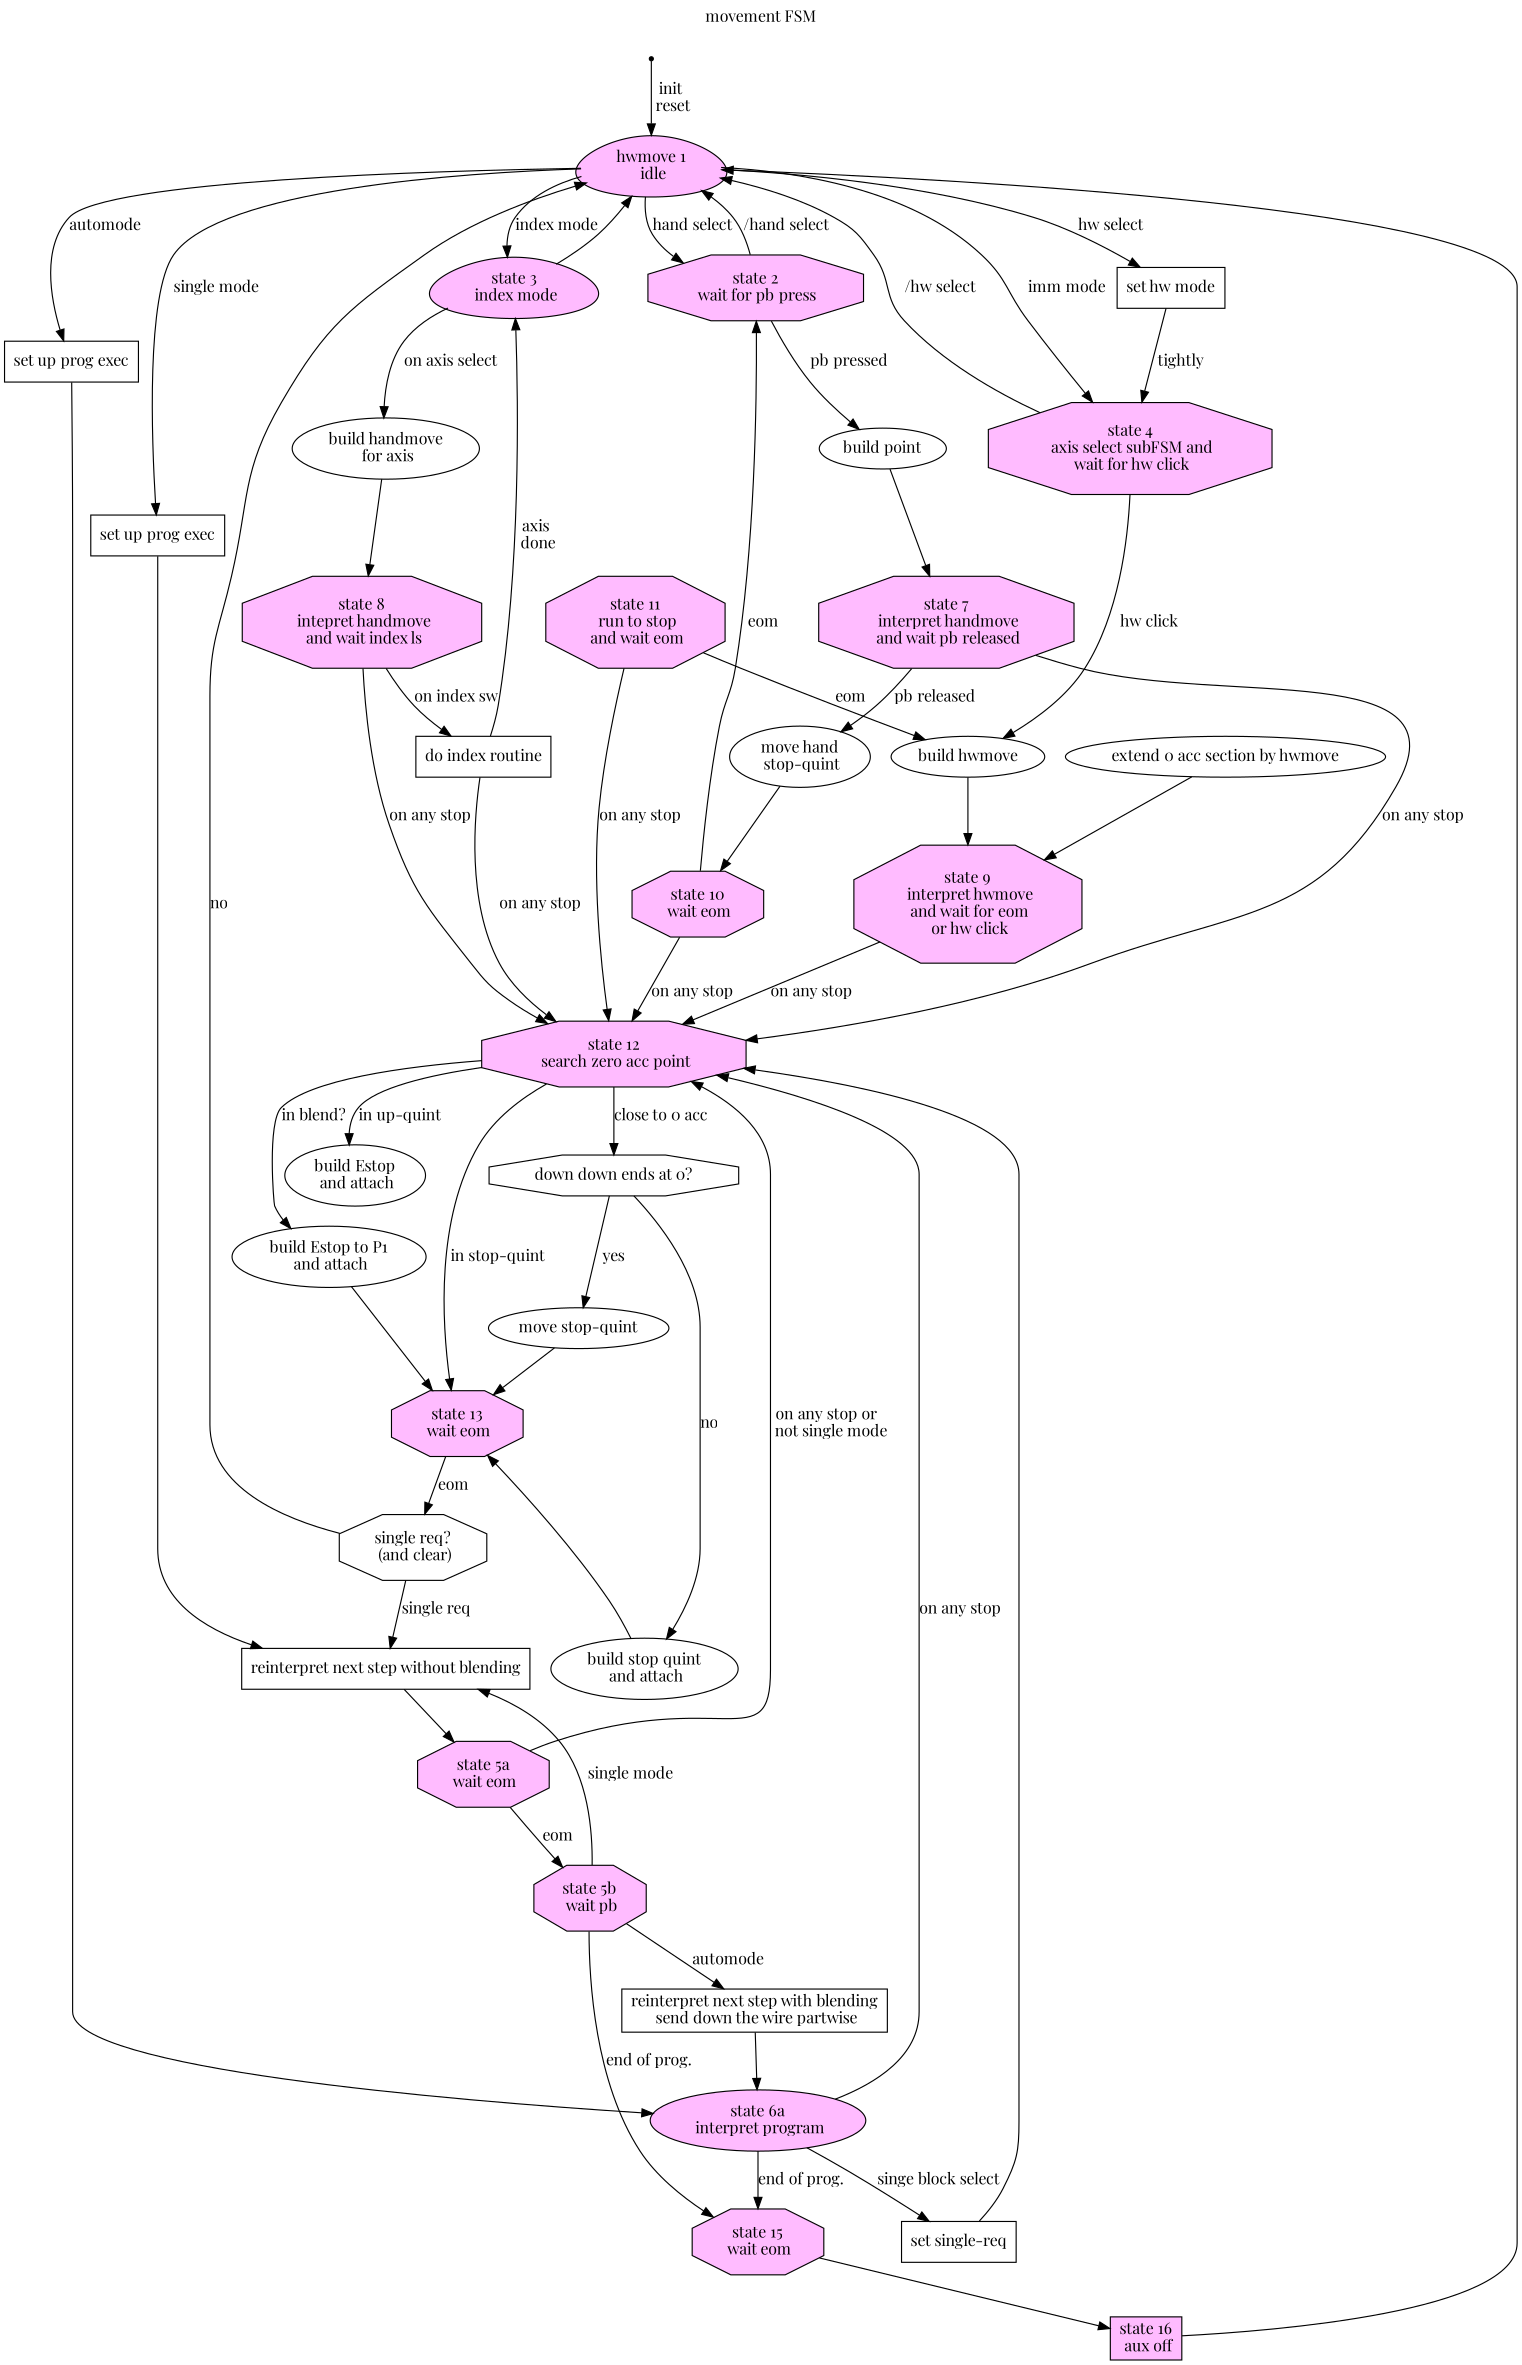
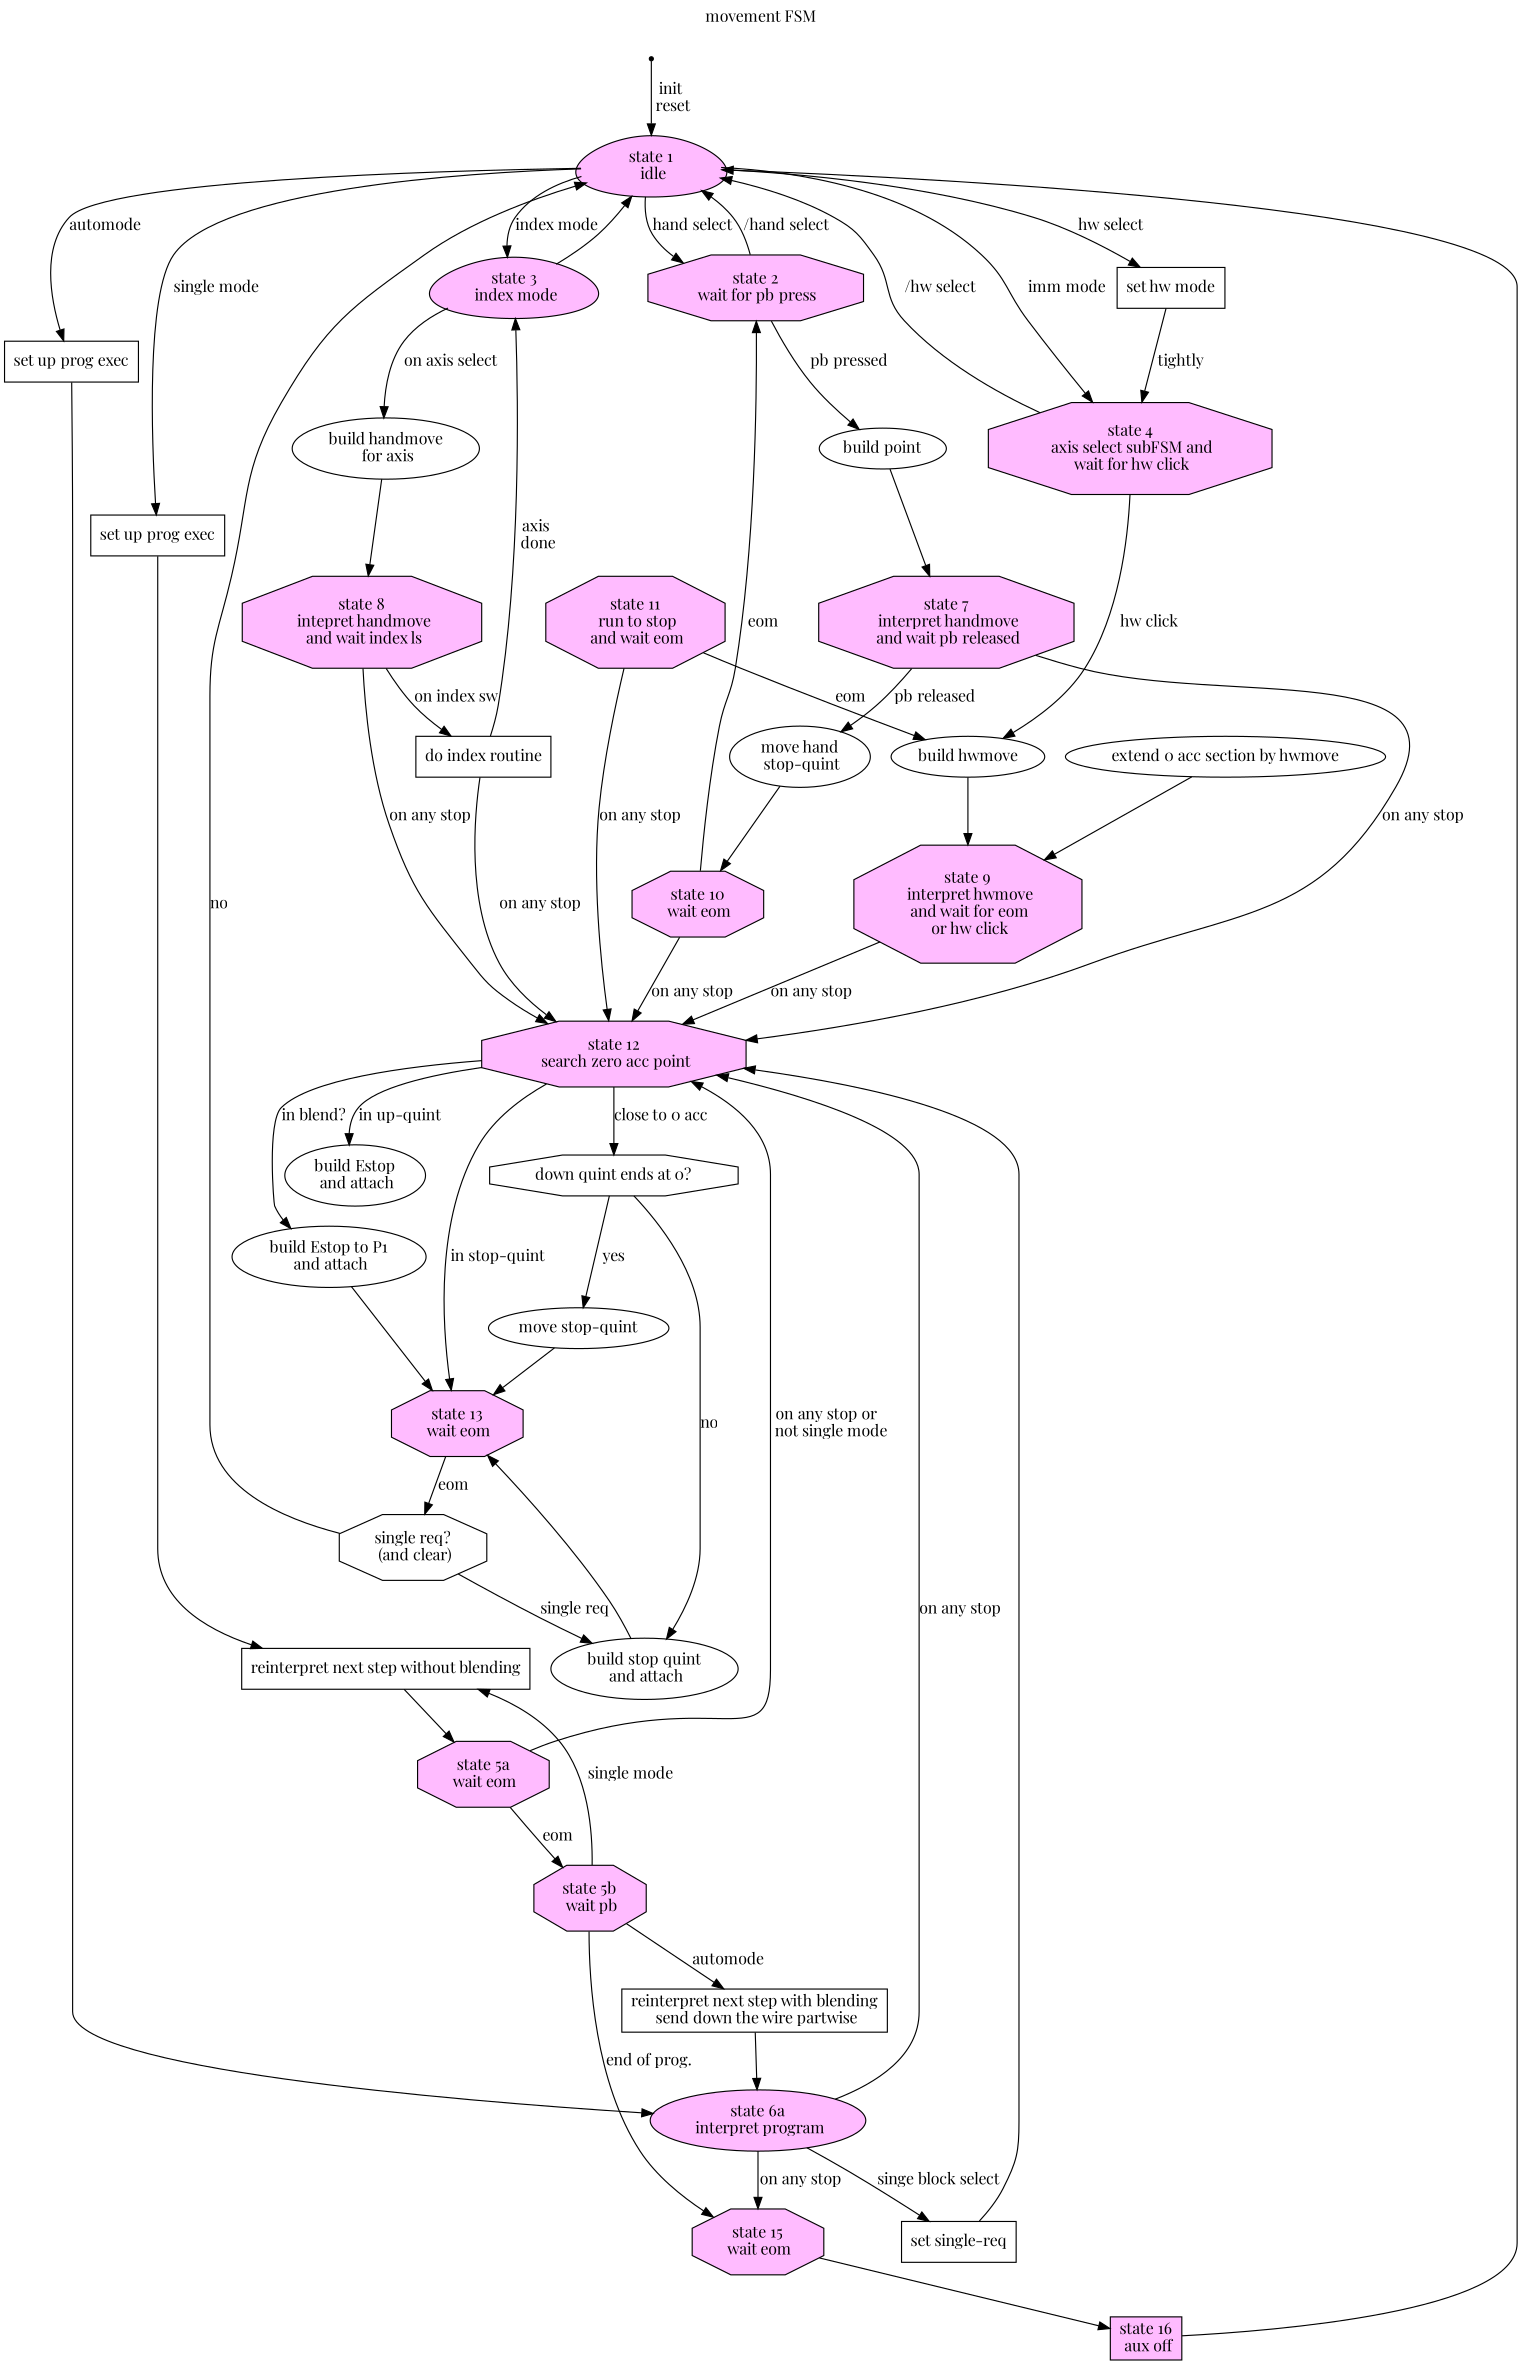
(651, 166) -> (651, 166)
(614, 1175) -> (614, 1175)
(399, 1609) -> (520, 1607)
(801, 2180) -> (801, 2180)
